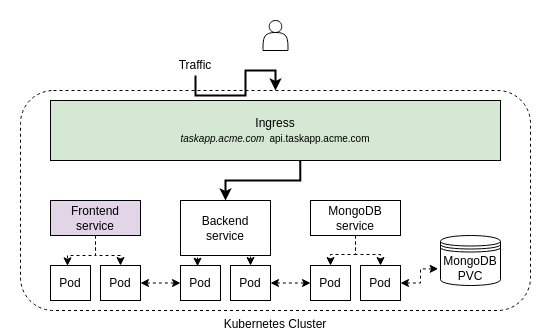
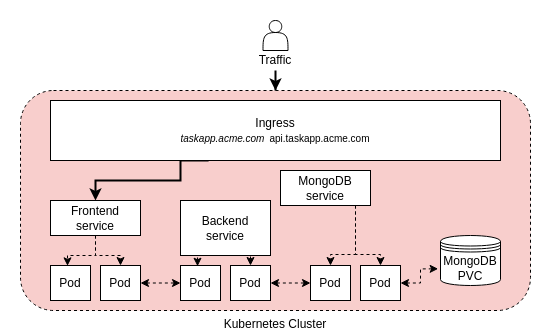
(196, 66) -> (276, 61)
(276, 131) -> (276, 131)
none -> (157, 181)
(268, 181) -> none
(276, 201) -> (276, 201)
(96, 218) -> (96, 218)
(356, 218) -> (326, 188)
